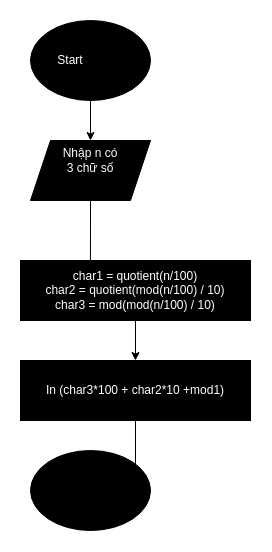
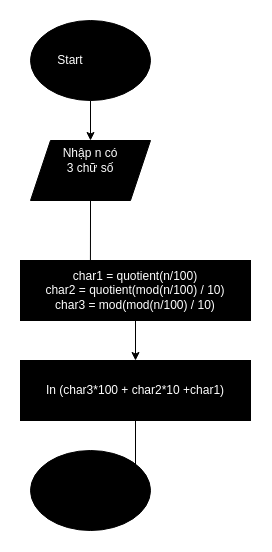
(136, 391) -> (136, 391)
